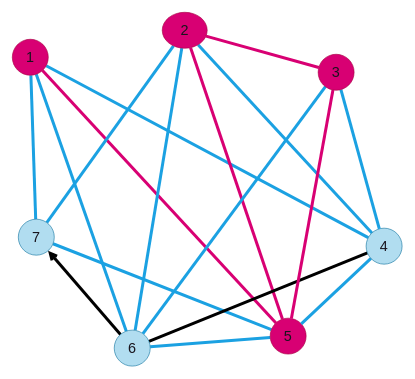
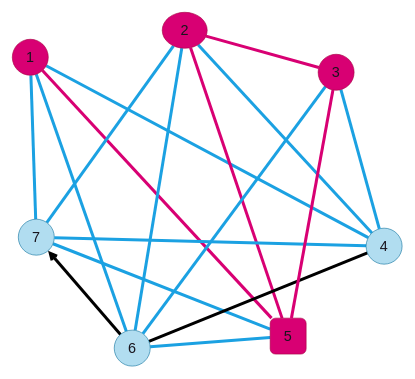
(337, 291) -> (212, 242)
(288, 336) -> (288, 336)
